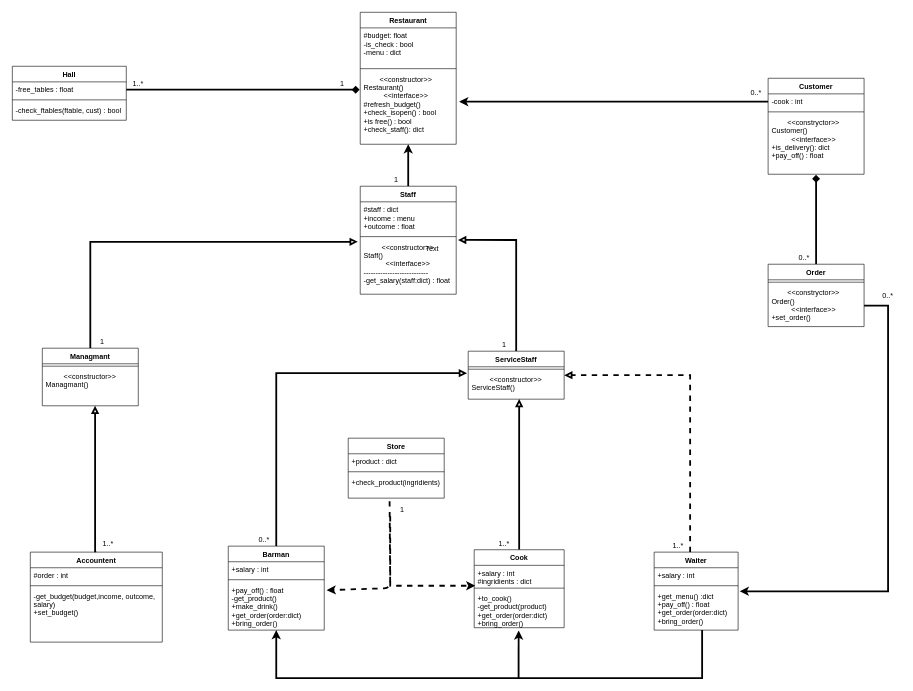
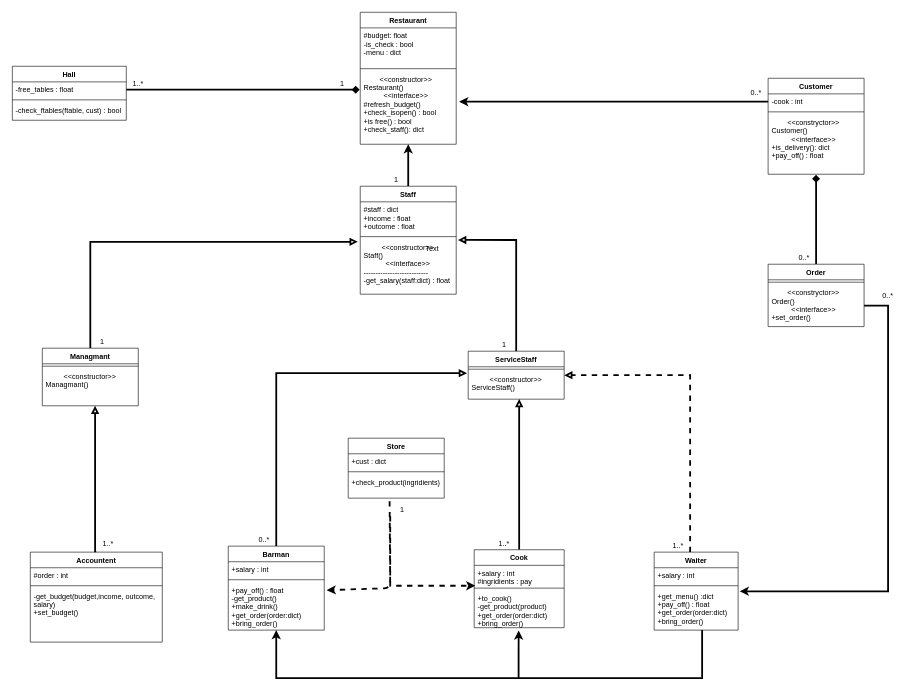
(386, 210) -> (386, 210)
(378, 462) -> (372, 462)
(499, 574) -> (499, 574)
